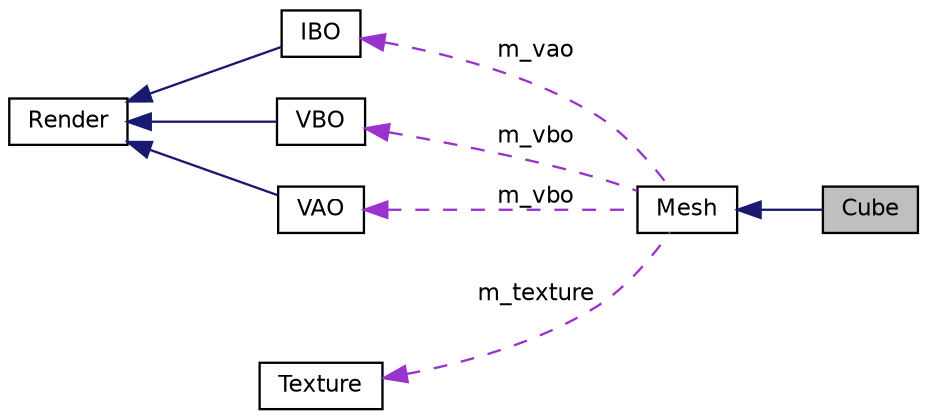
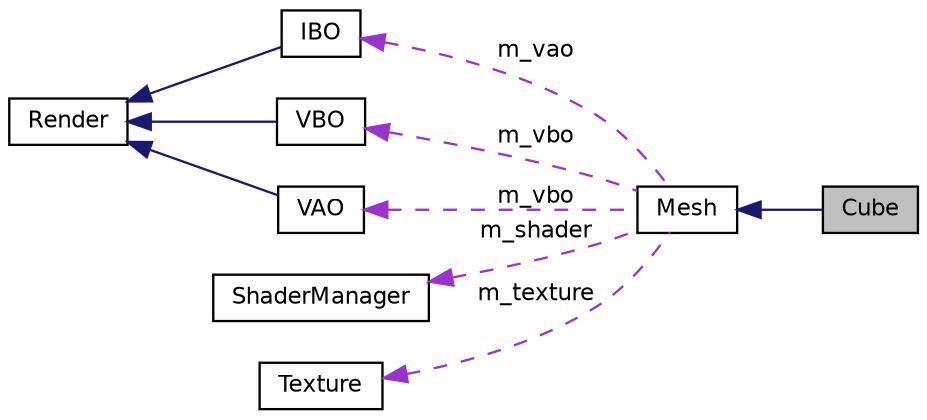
none -> (321, 298)
